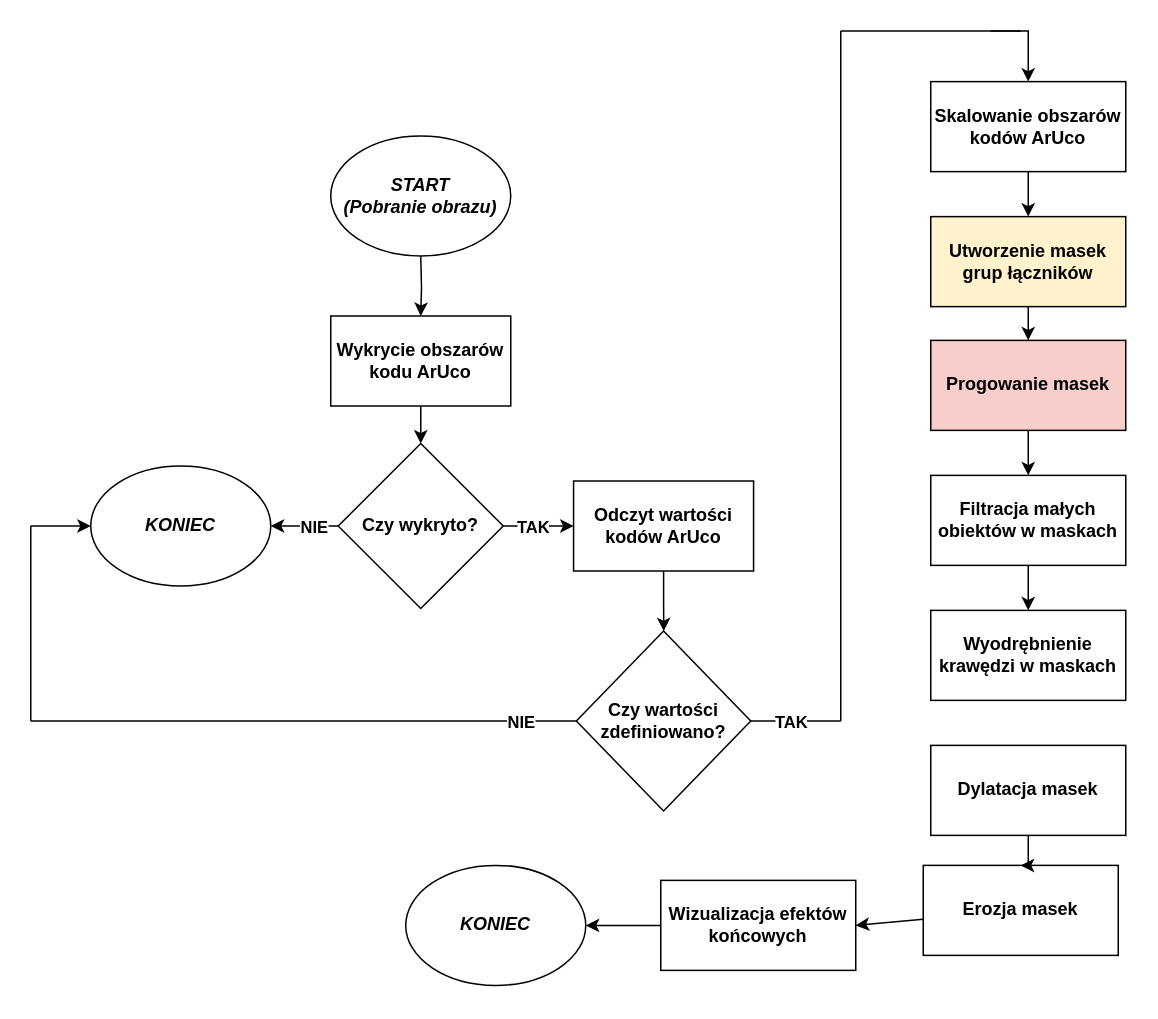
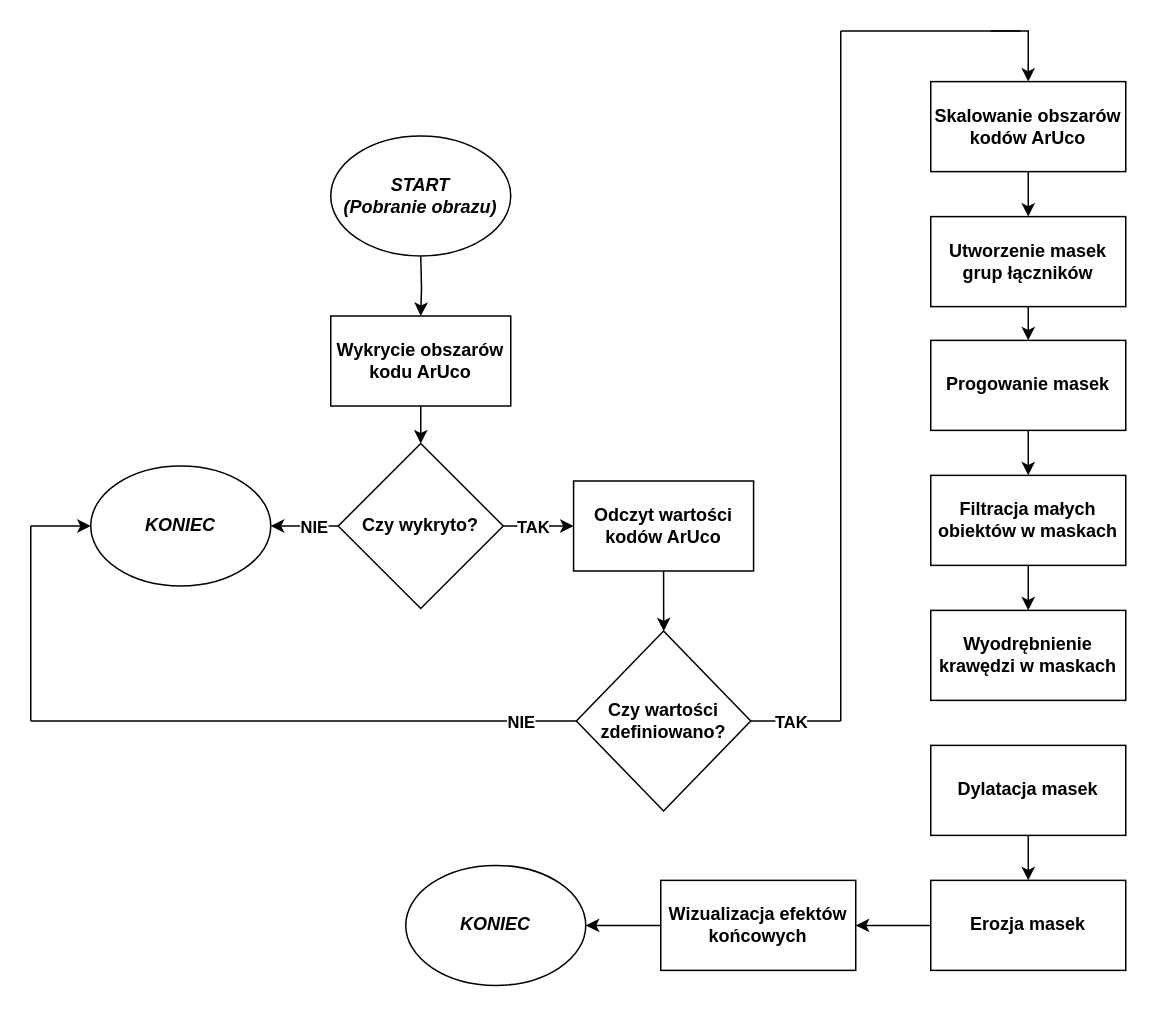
(1028, 261) -> (1028, 261)
(1028, 385) -> (1028, 385)
(1021, 910) -> (1028, 925)
